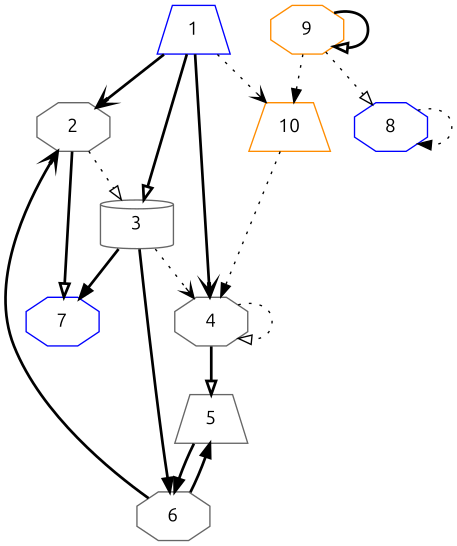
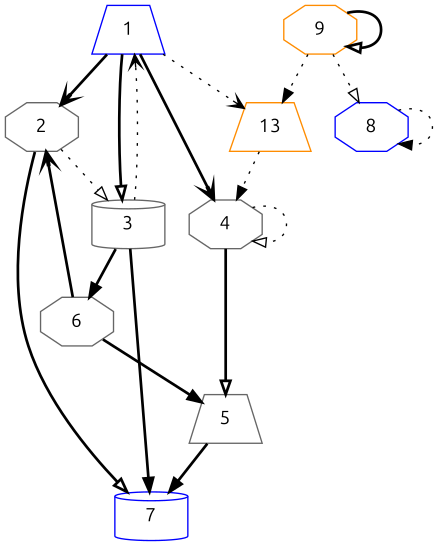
(290, 127) -> (270, 127)
(171, 268) -> (137, 134)
(63, 322) -> (151, 516)
(186, 461) -> (193, 462)
